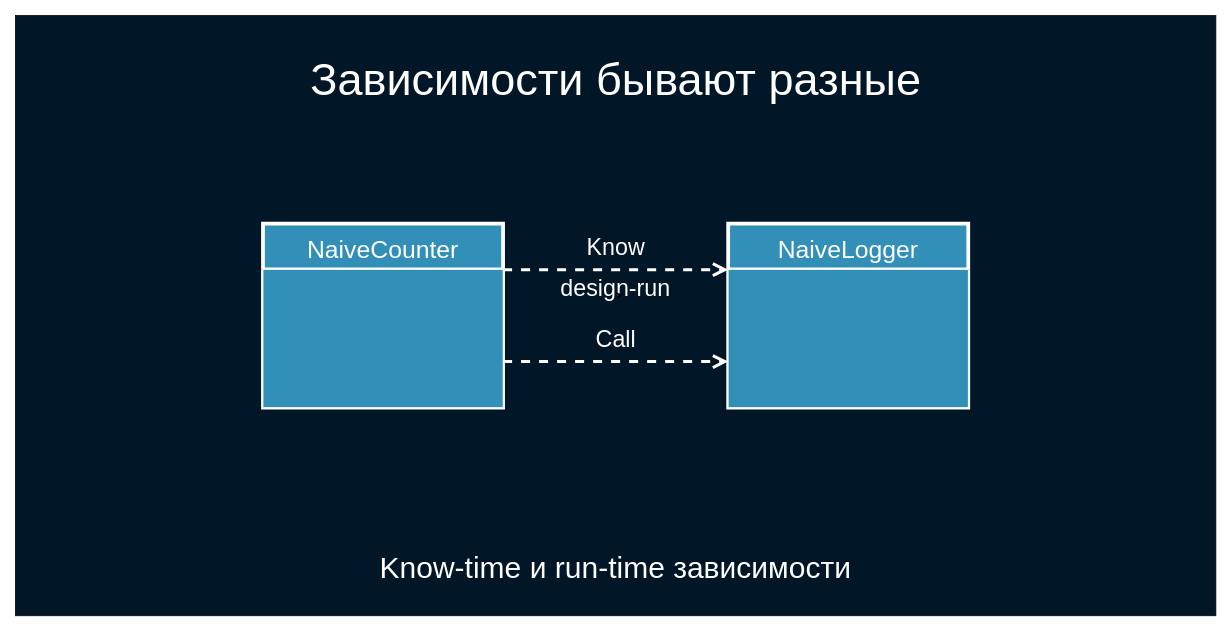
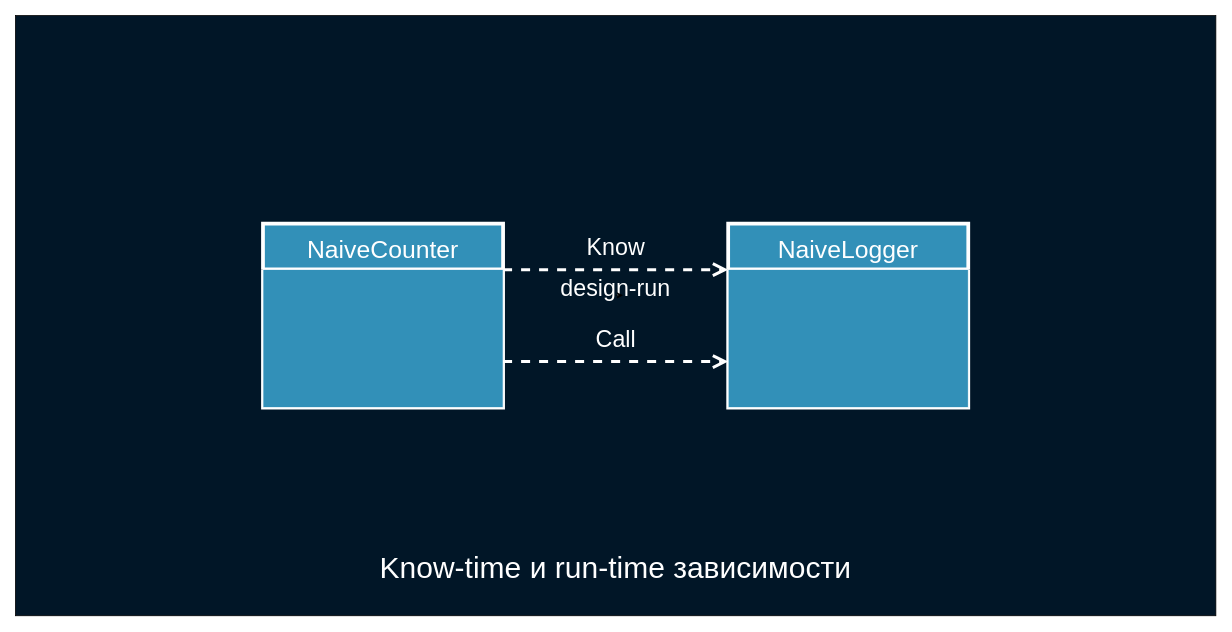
(615, 79) -> none
